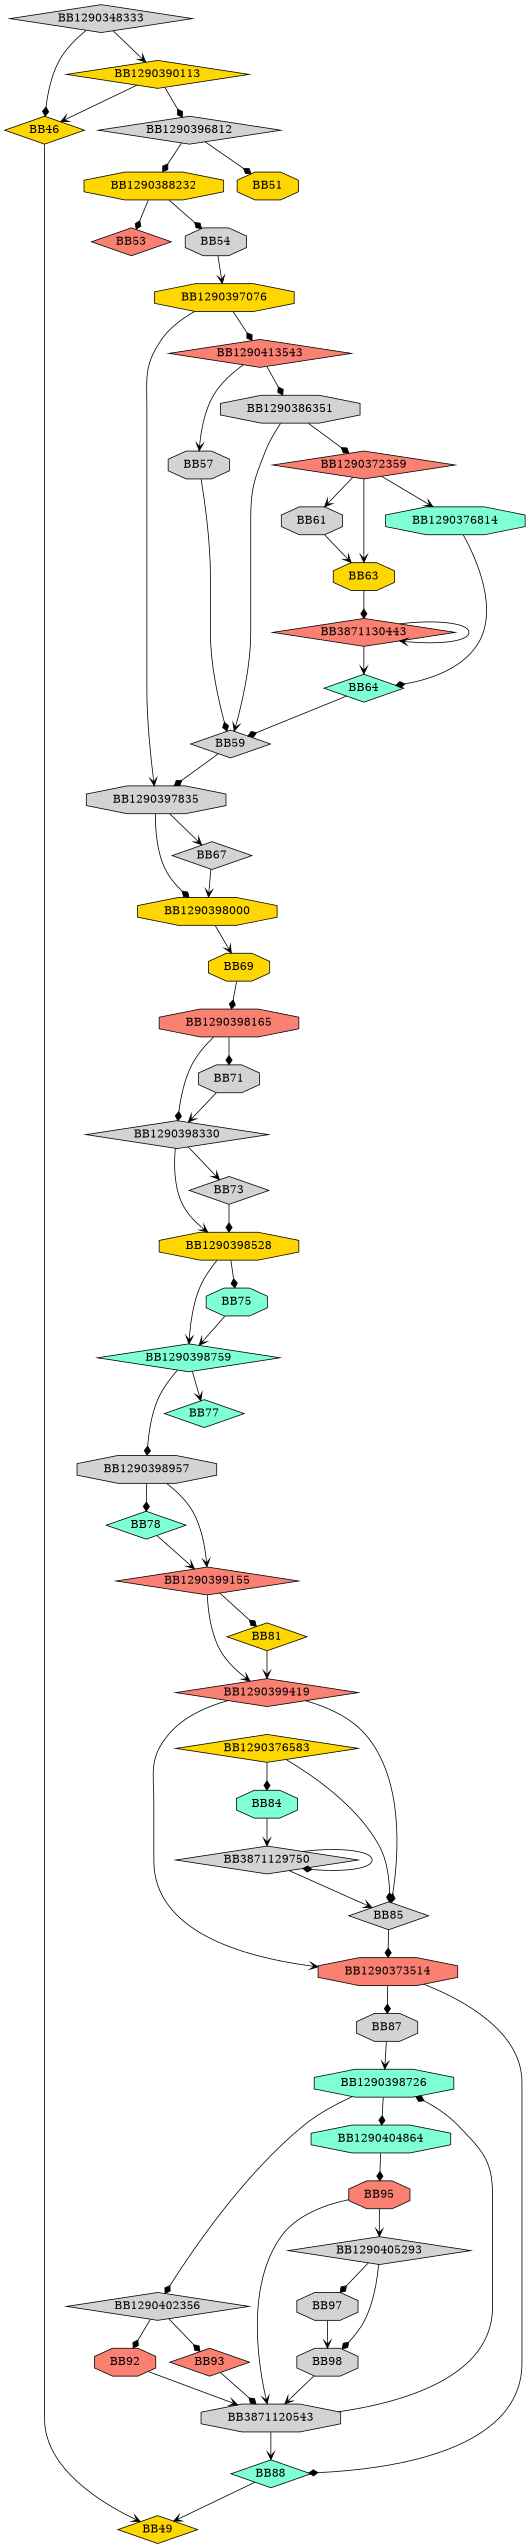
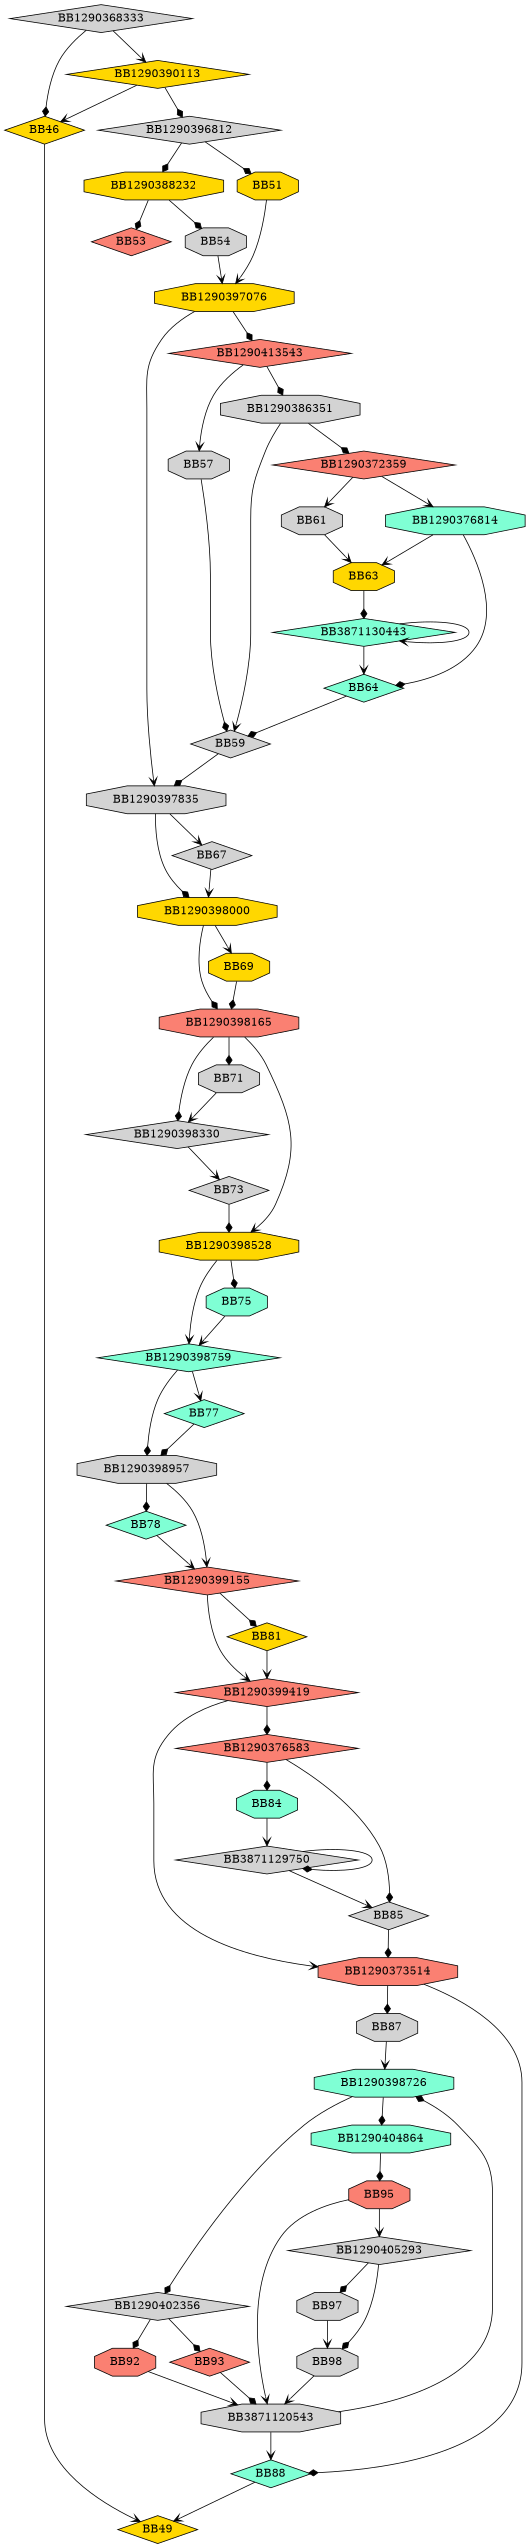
(101, 19) -> (101, 19)
none -> (259, 240)
(364, 517) -> (411, 548)
(364, 632) -> (364, 632)
none -> (199, 964)
(178, 1192) -> (290, 1131)
none -> (181, 1436)
(267, 1748) -> (267, 1748)
(388, 1777) -> (267, 1716)
